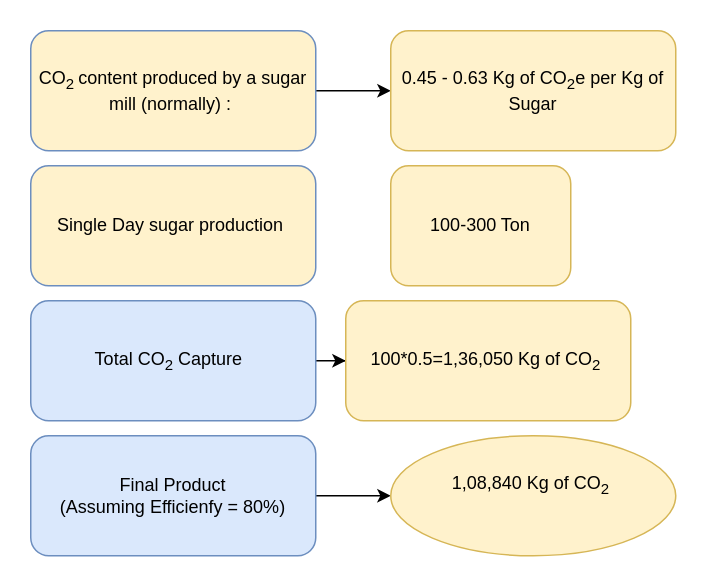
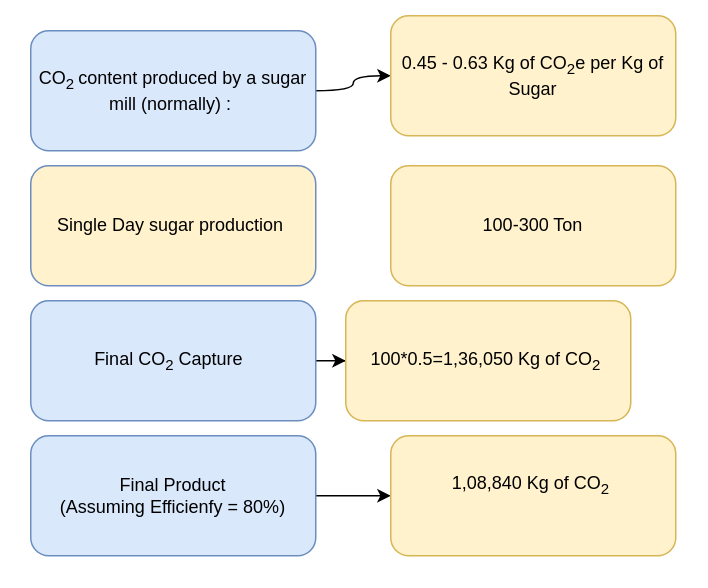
(173, 91) -> (173, 91)
(533, 91) -> (533, 76)
(481, 226) -> (533, 226)
(173, 361) -> (173, 361)
(533, 496) -> (533, 496)
